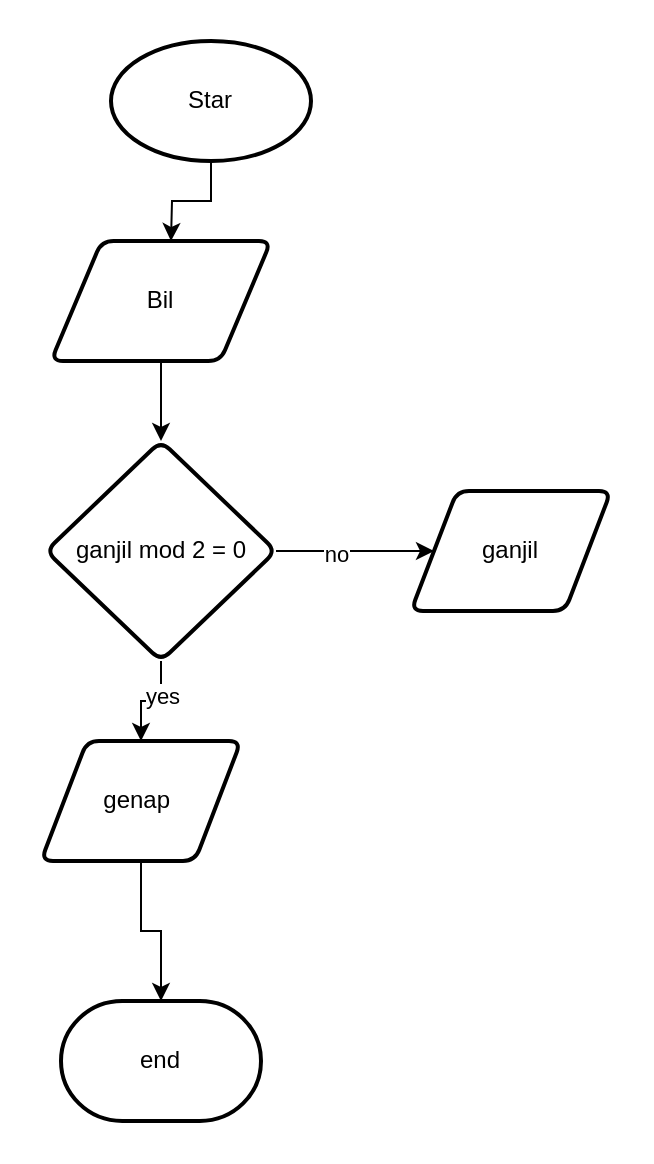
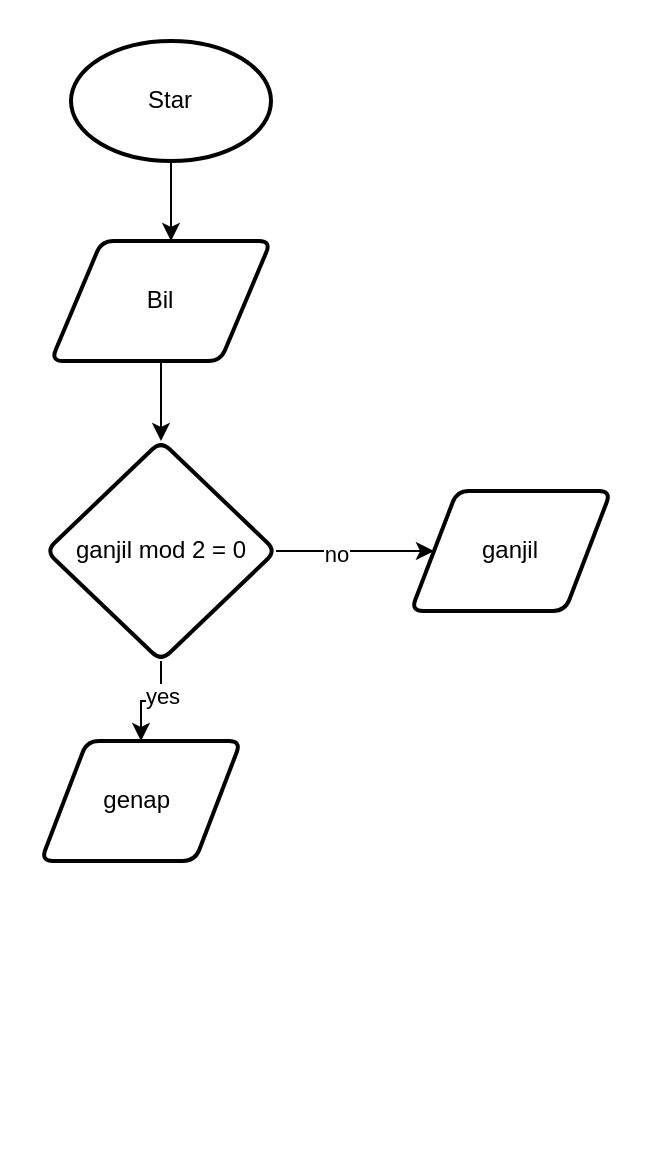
(211, 101) -> (171, 101)
(144, 931) -> none
(161, 1061) -> none
